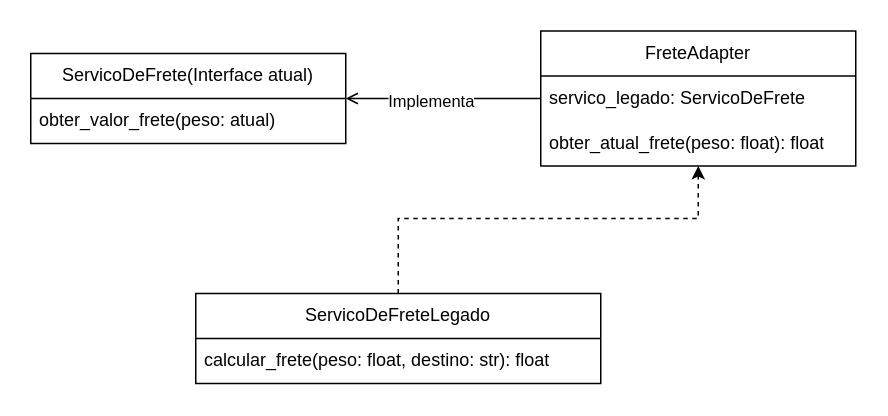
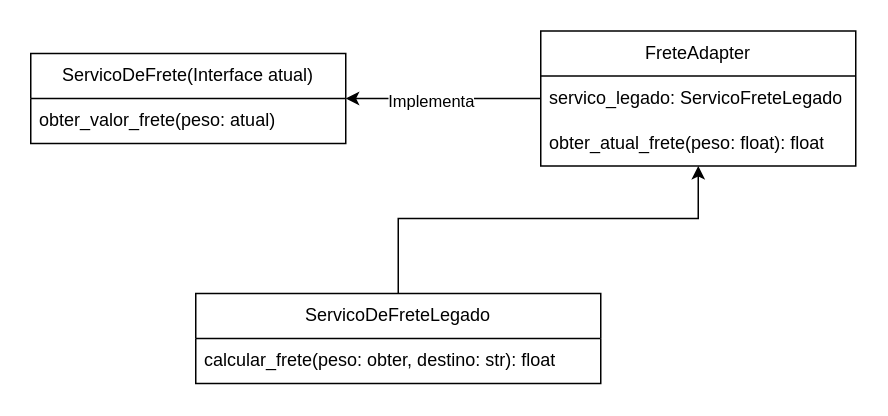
(354, 98) -> (357, 98)
(689, 98) -> (700, 98)
(531, 218) -> (531, 218)
(400, 361) -> (400, 361)
